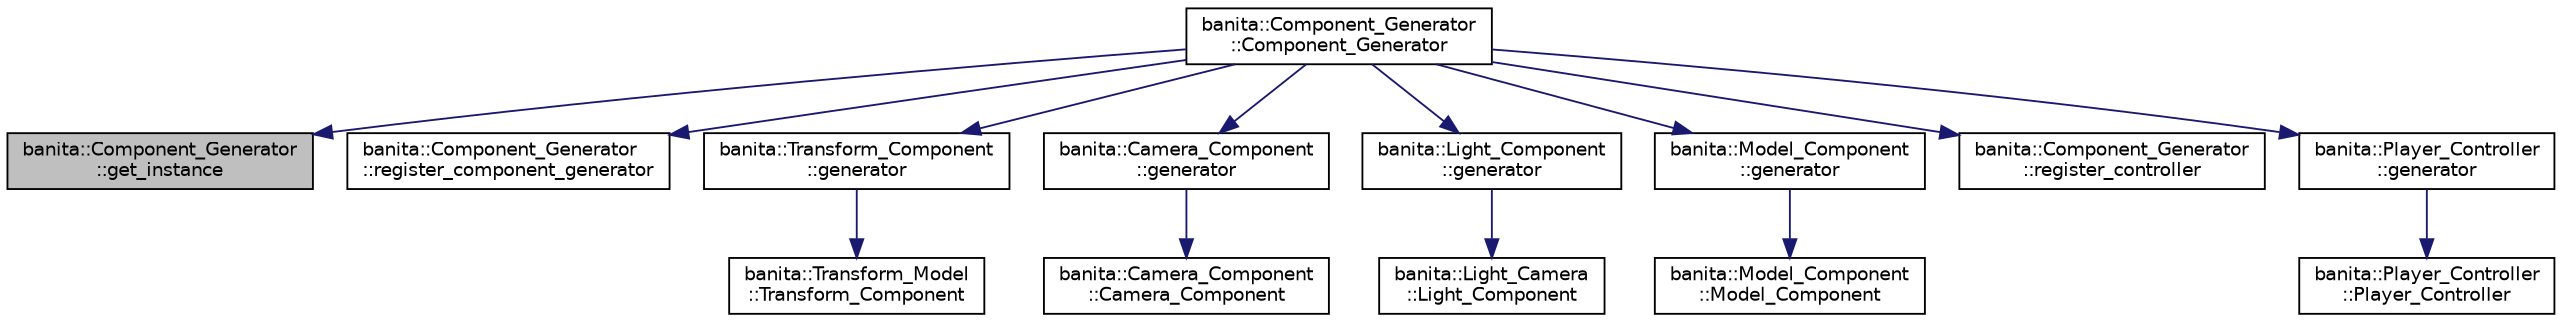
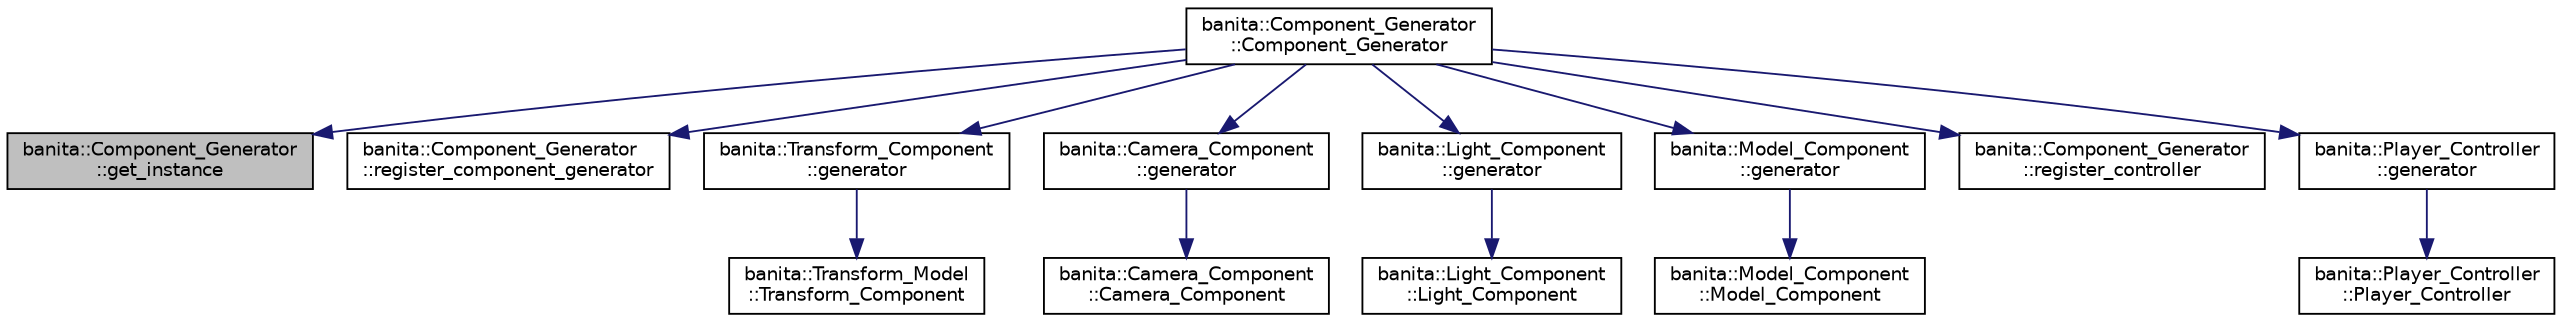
(1492, 286) -> (1492, 286)
